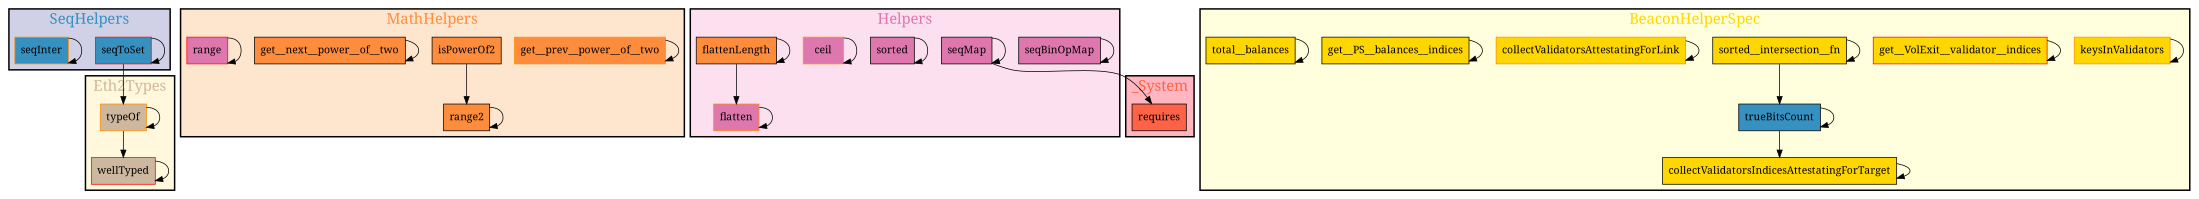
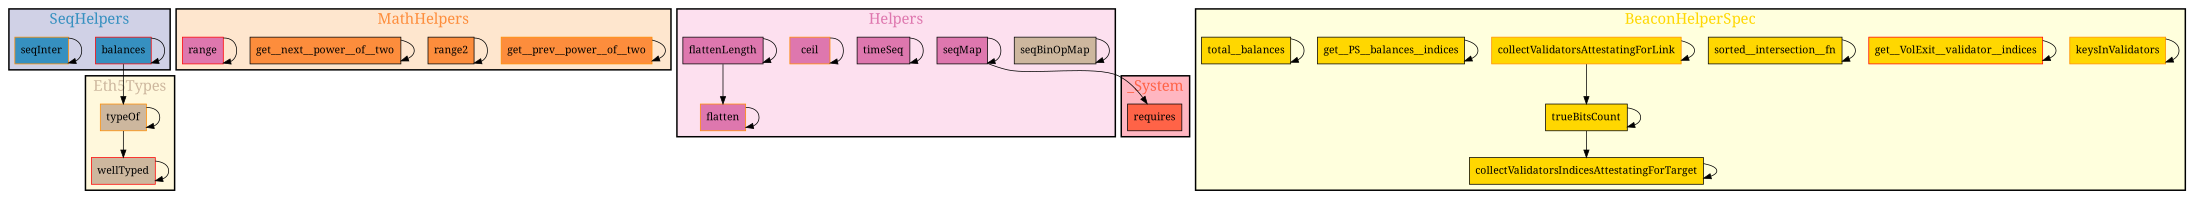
(123, 51) -> (123, 51)
(467, 51) -> none
(736, 51) -> (723, 51)
(892, 51) -> (883, 51)
(1060, 51) -> (1055, 51)
(1780, 80) -> (1586, 80)
(130, 87) -> (130, 87)
(1780, 117) -> (1586, 117)
